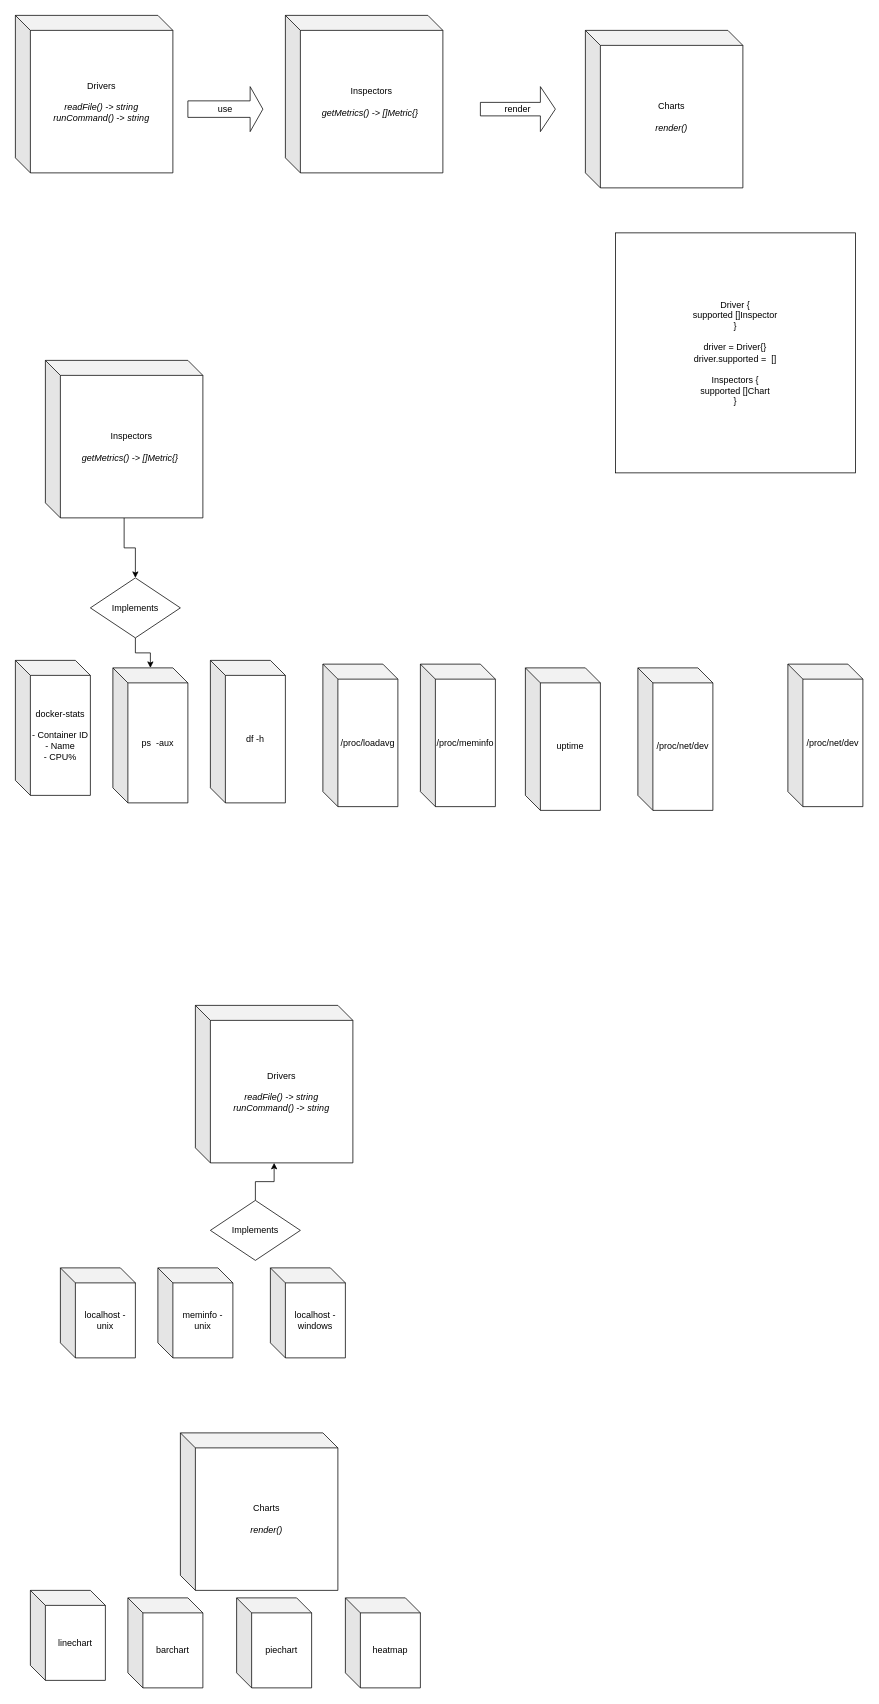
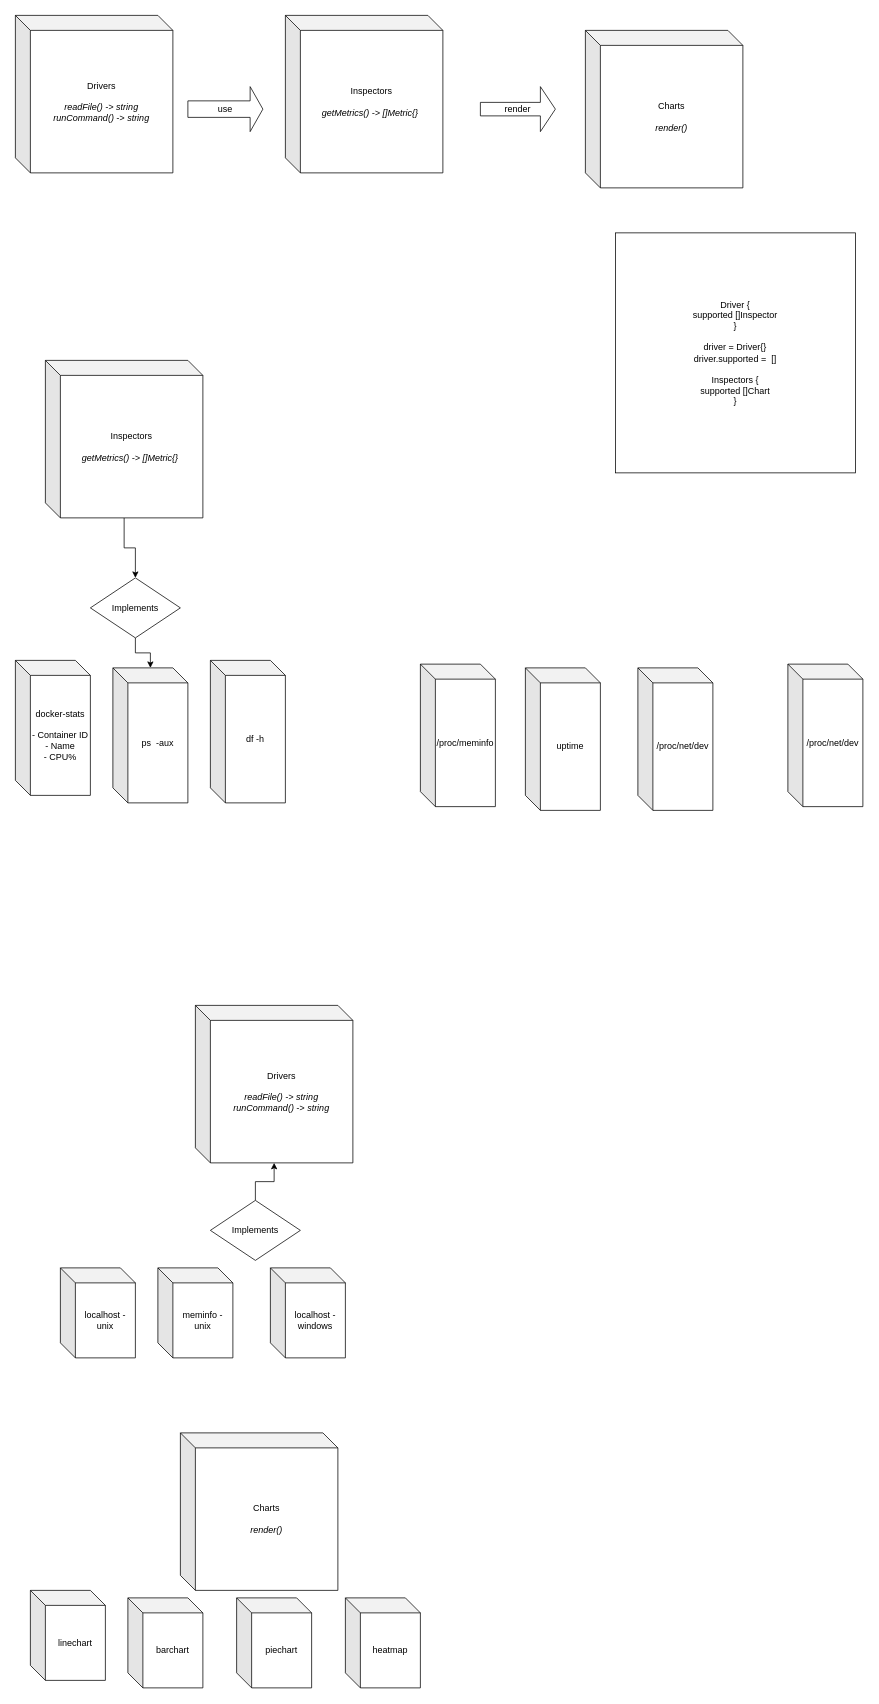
(360, 735) -> none
